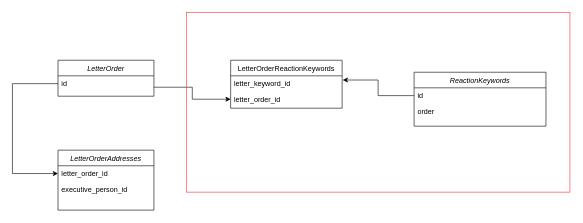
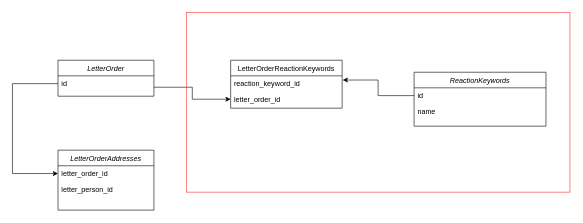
(266, 84) -> (270, 84)
(428, 112) -> (426, 112)
(98, 190) -> (92, 190)
